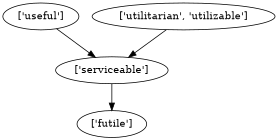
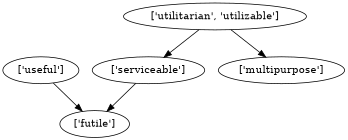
(73, 41) -> (65, 95)
none -> (281, 70)
